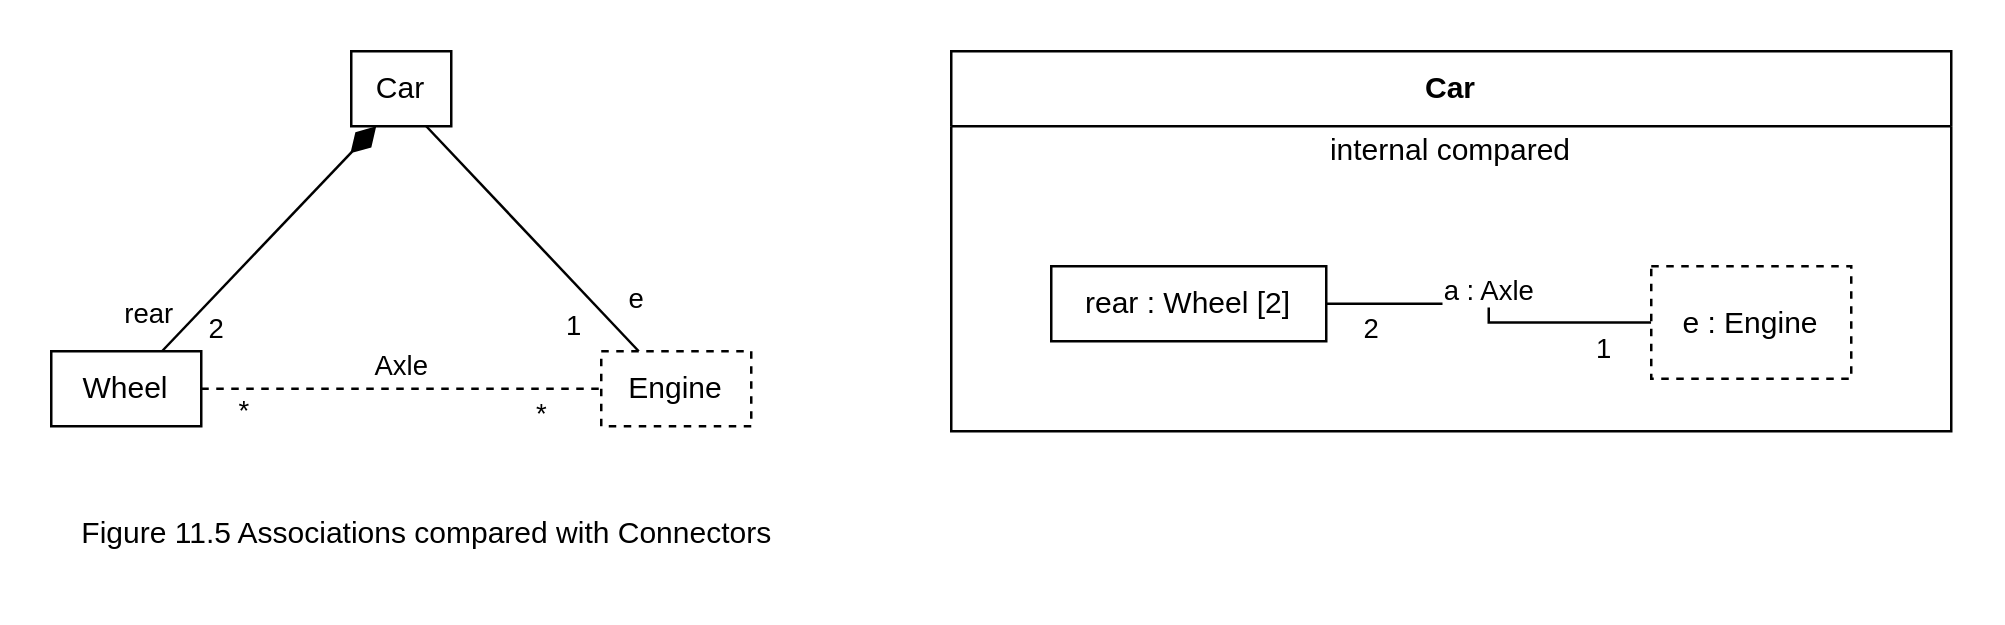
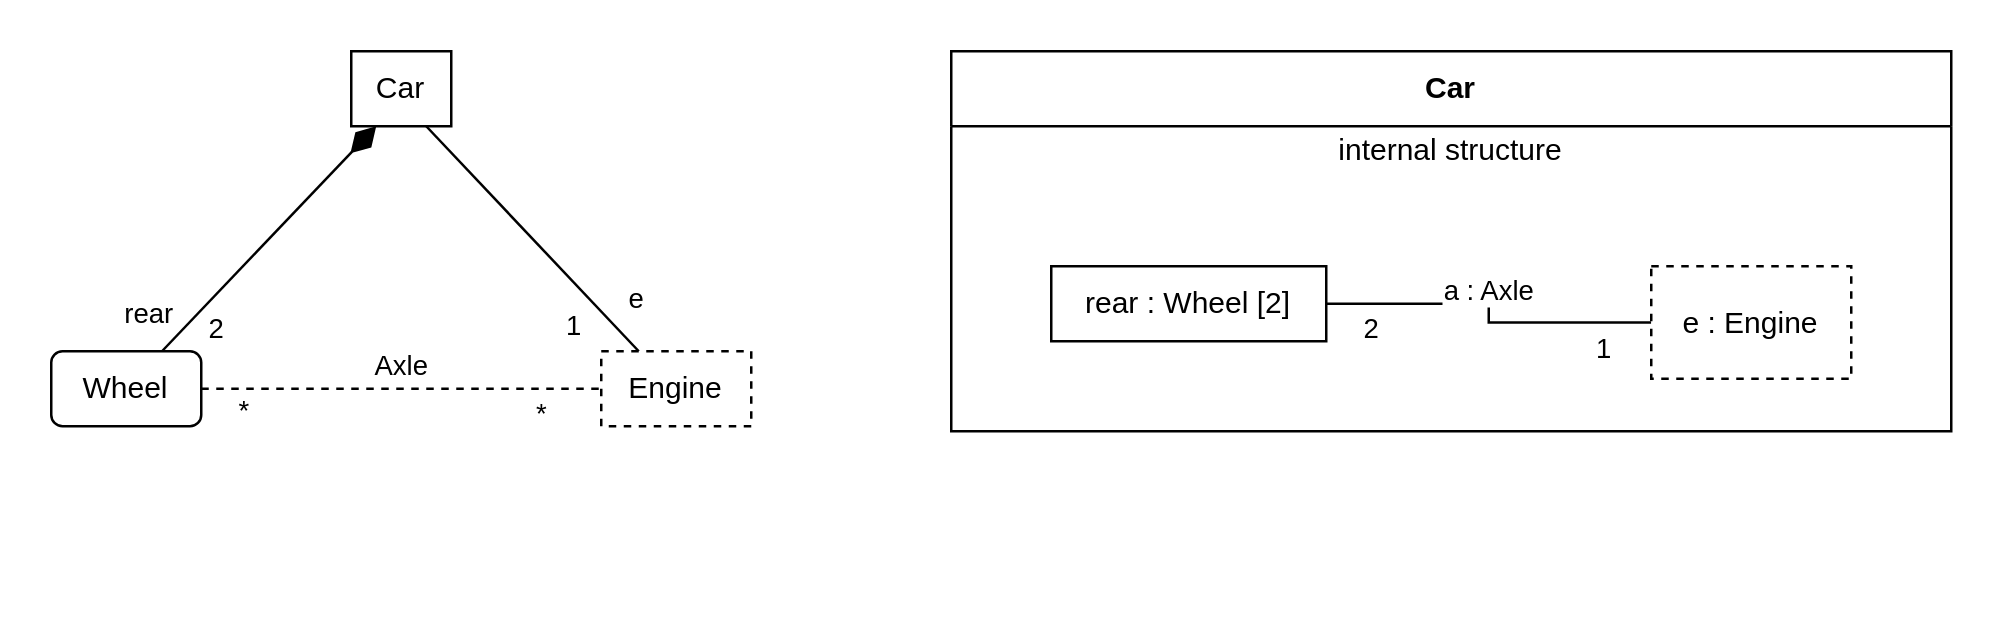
(1451, 151) -> (1451, 151)
(126, 389) -> (126, 389)
(426, 534) -> none
